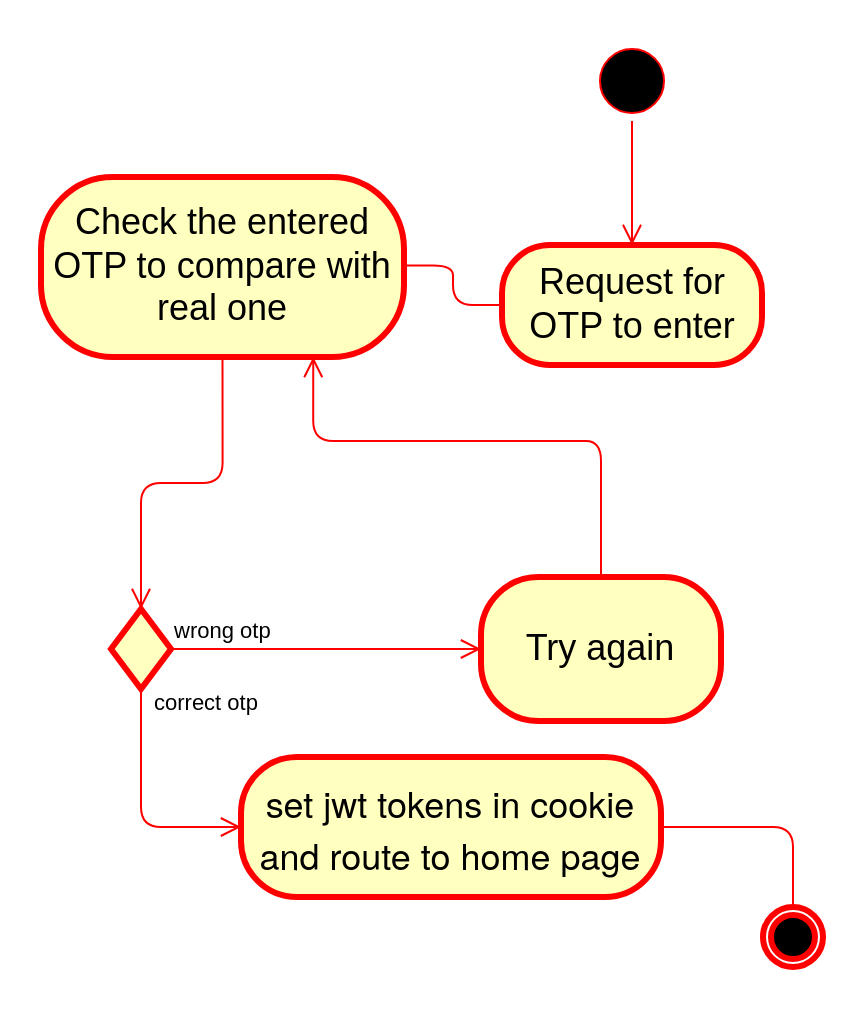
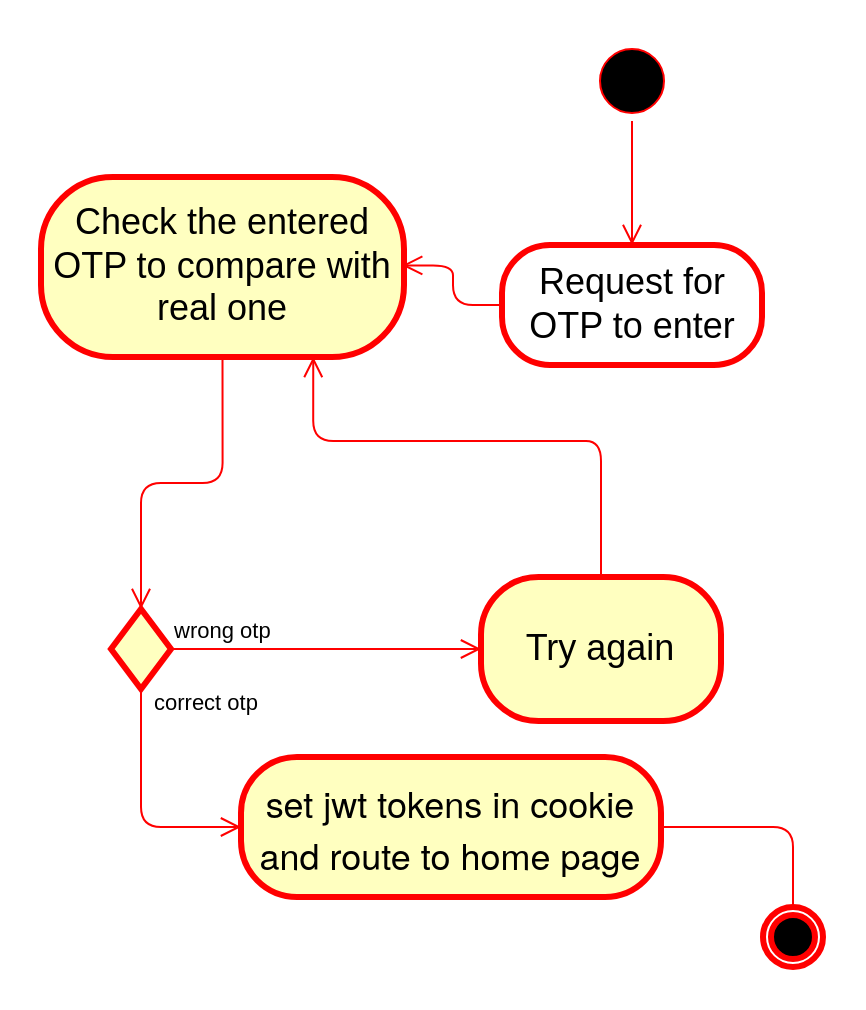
(409, 265) -> (410, 265)
(632, 305) -> (632, 305)
